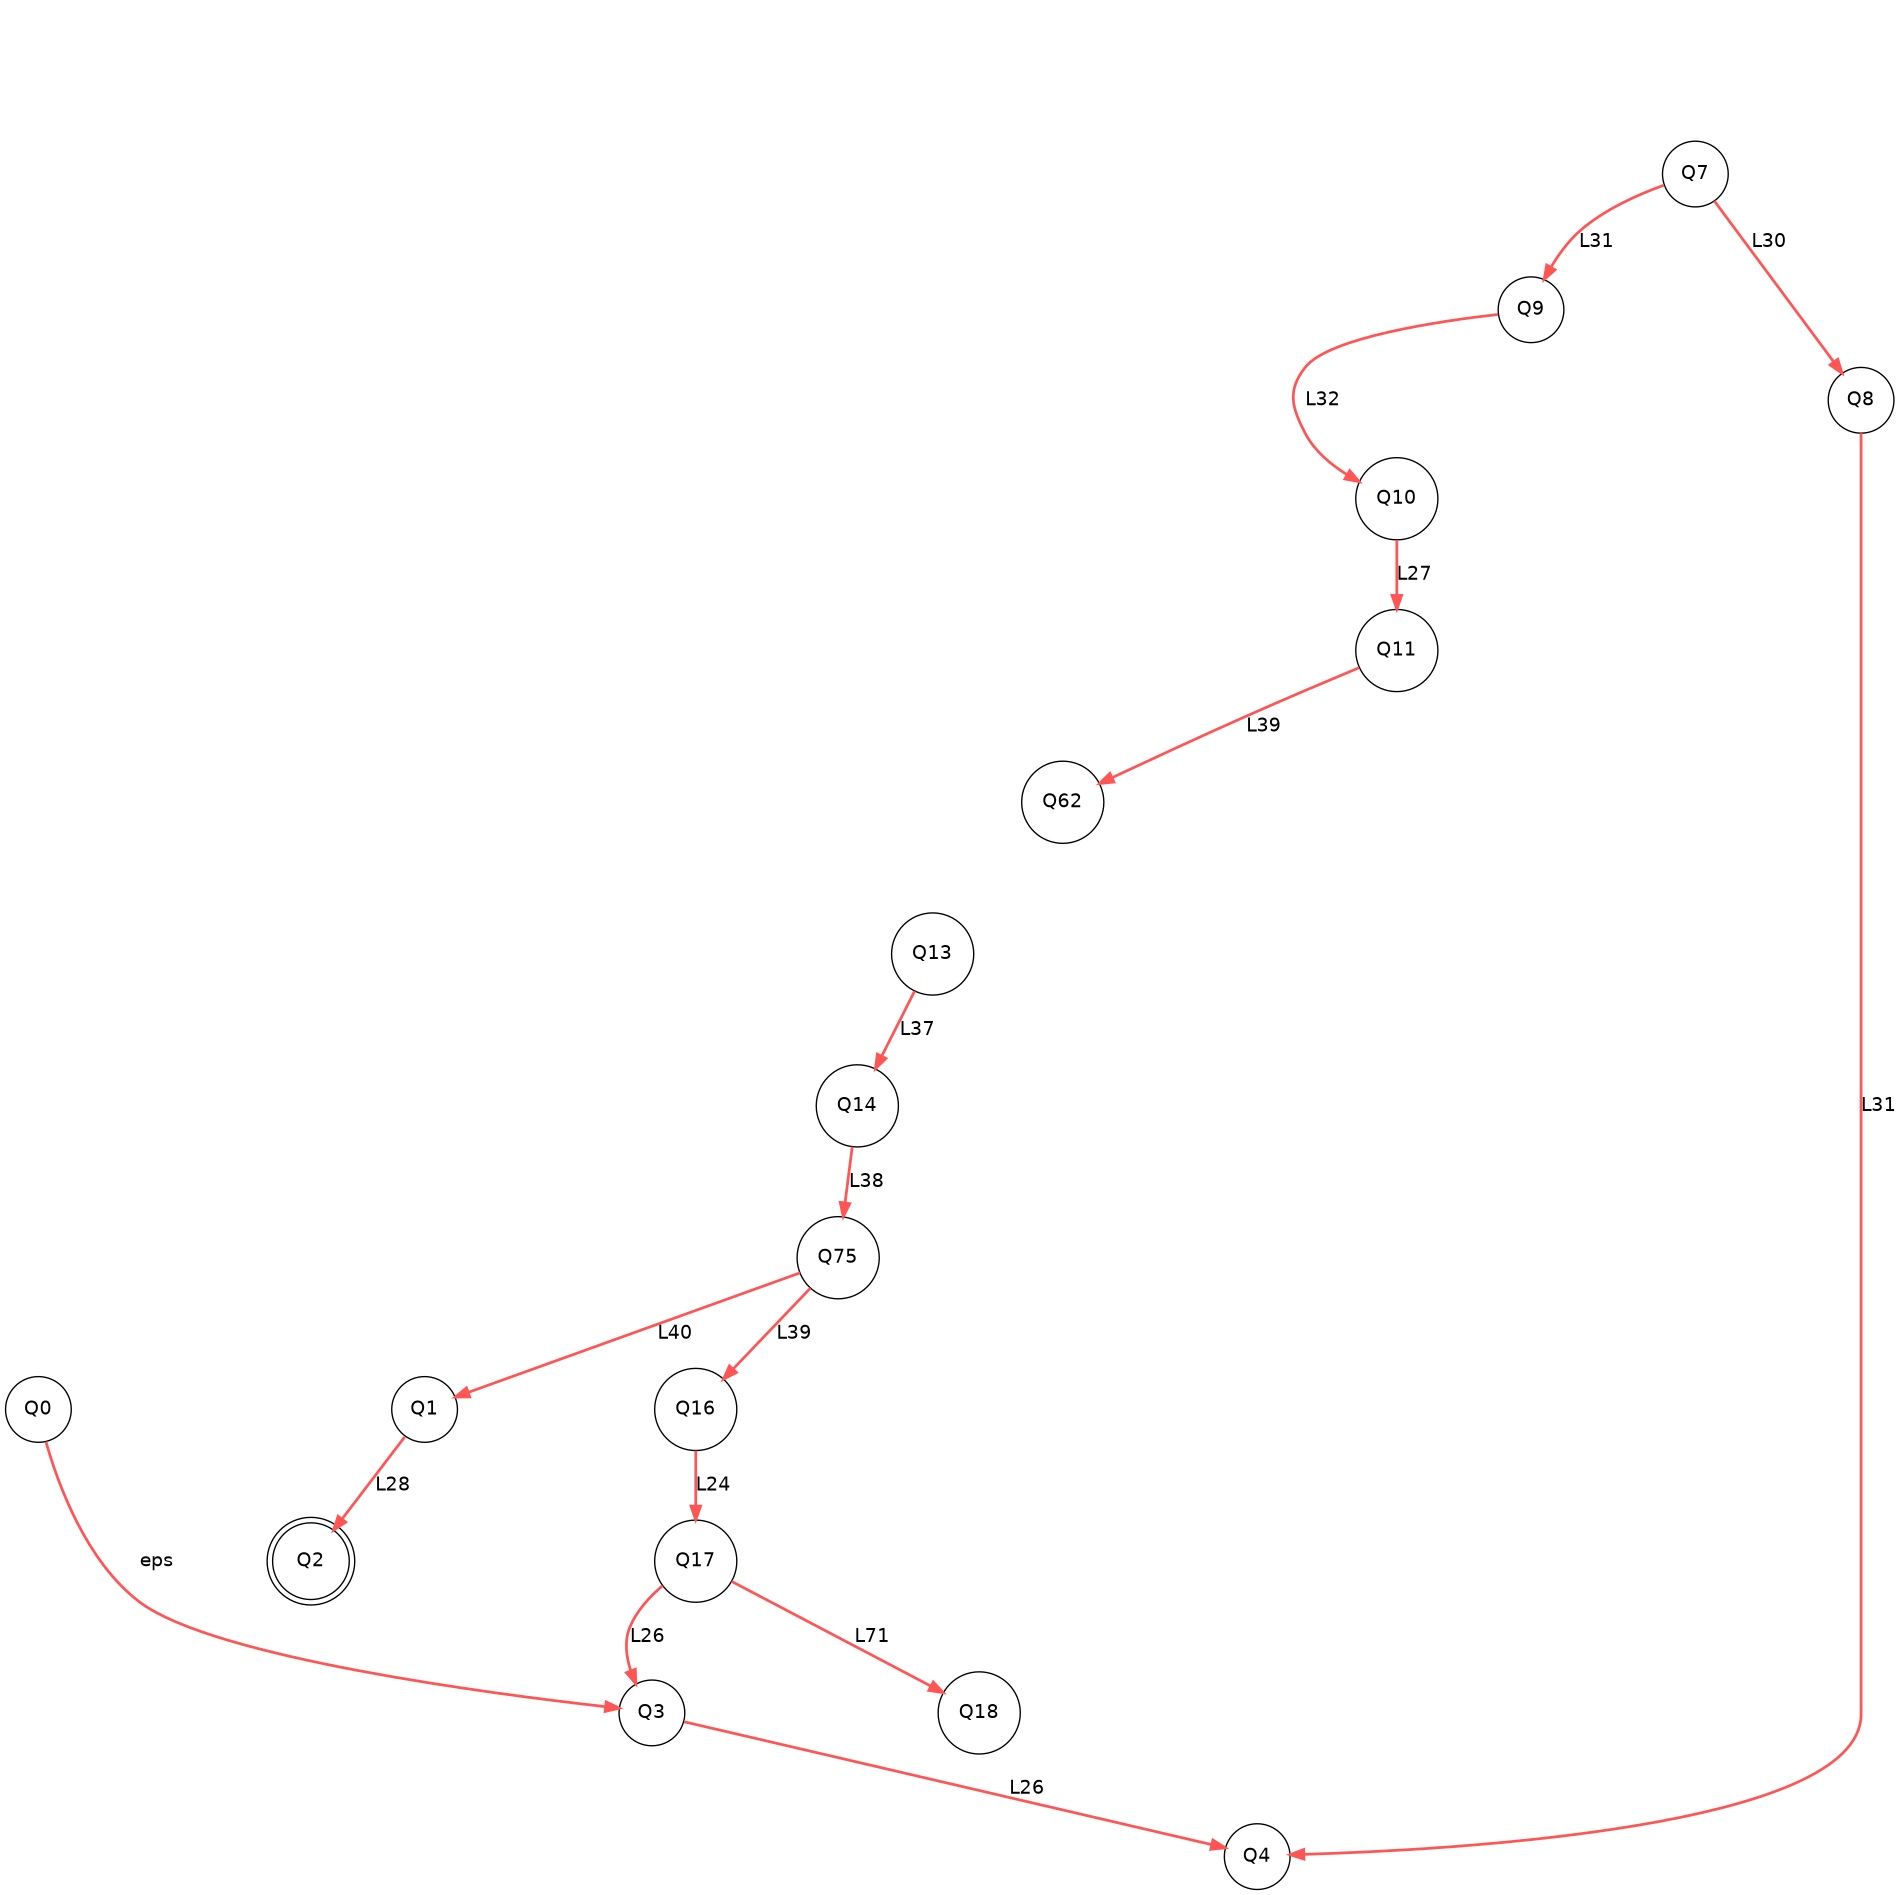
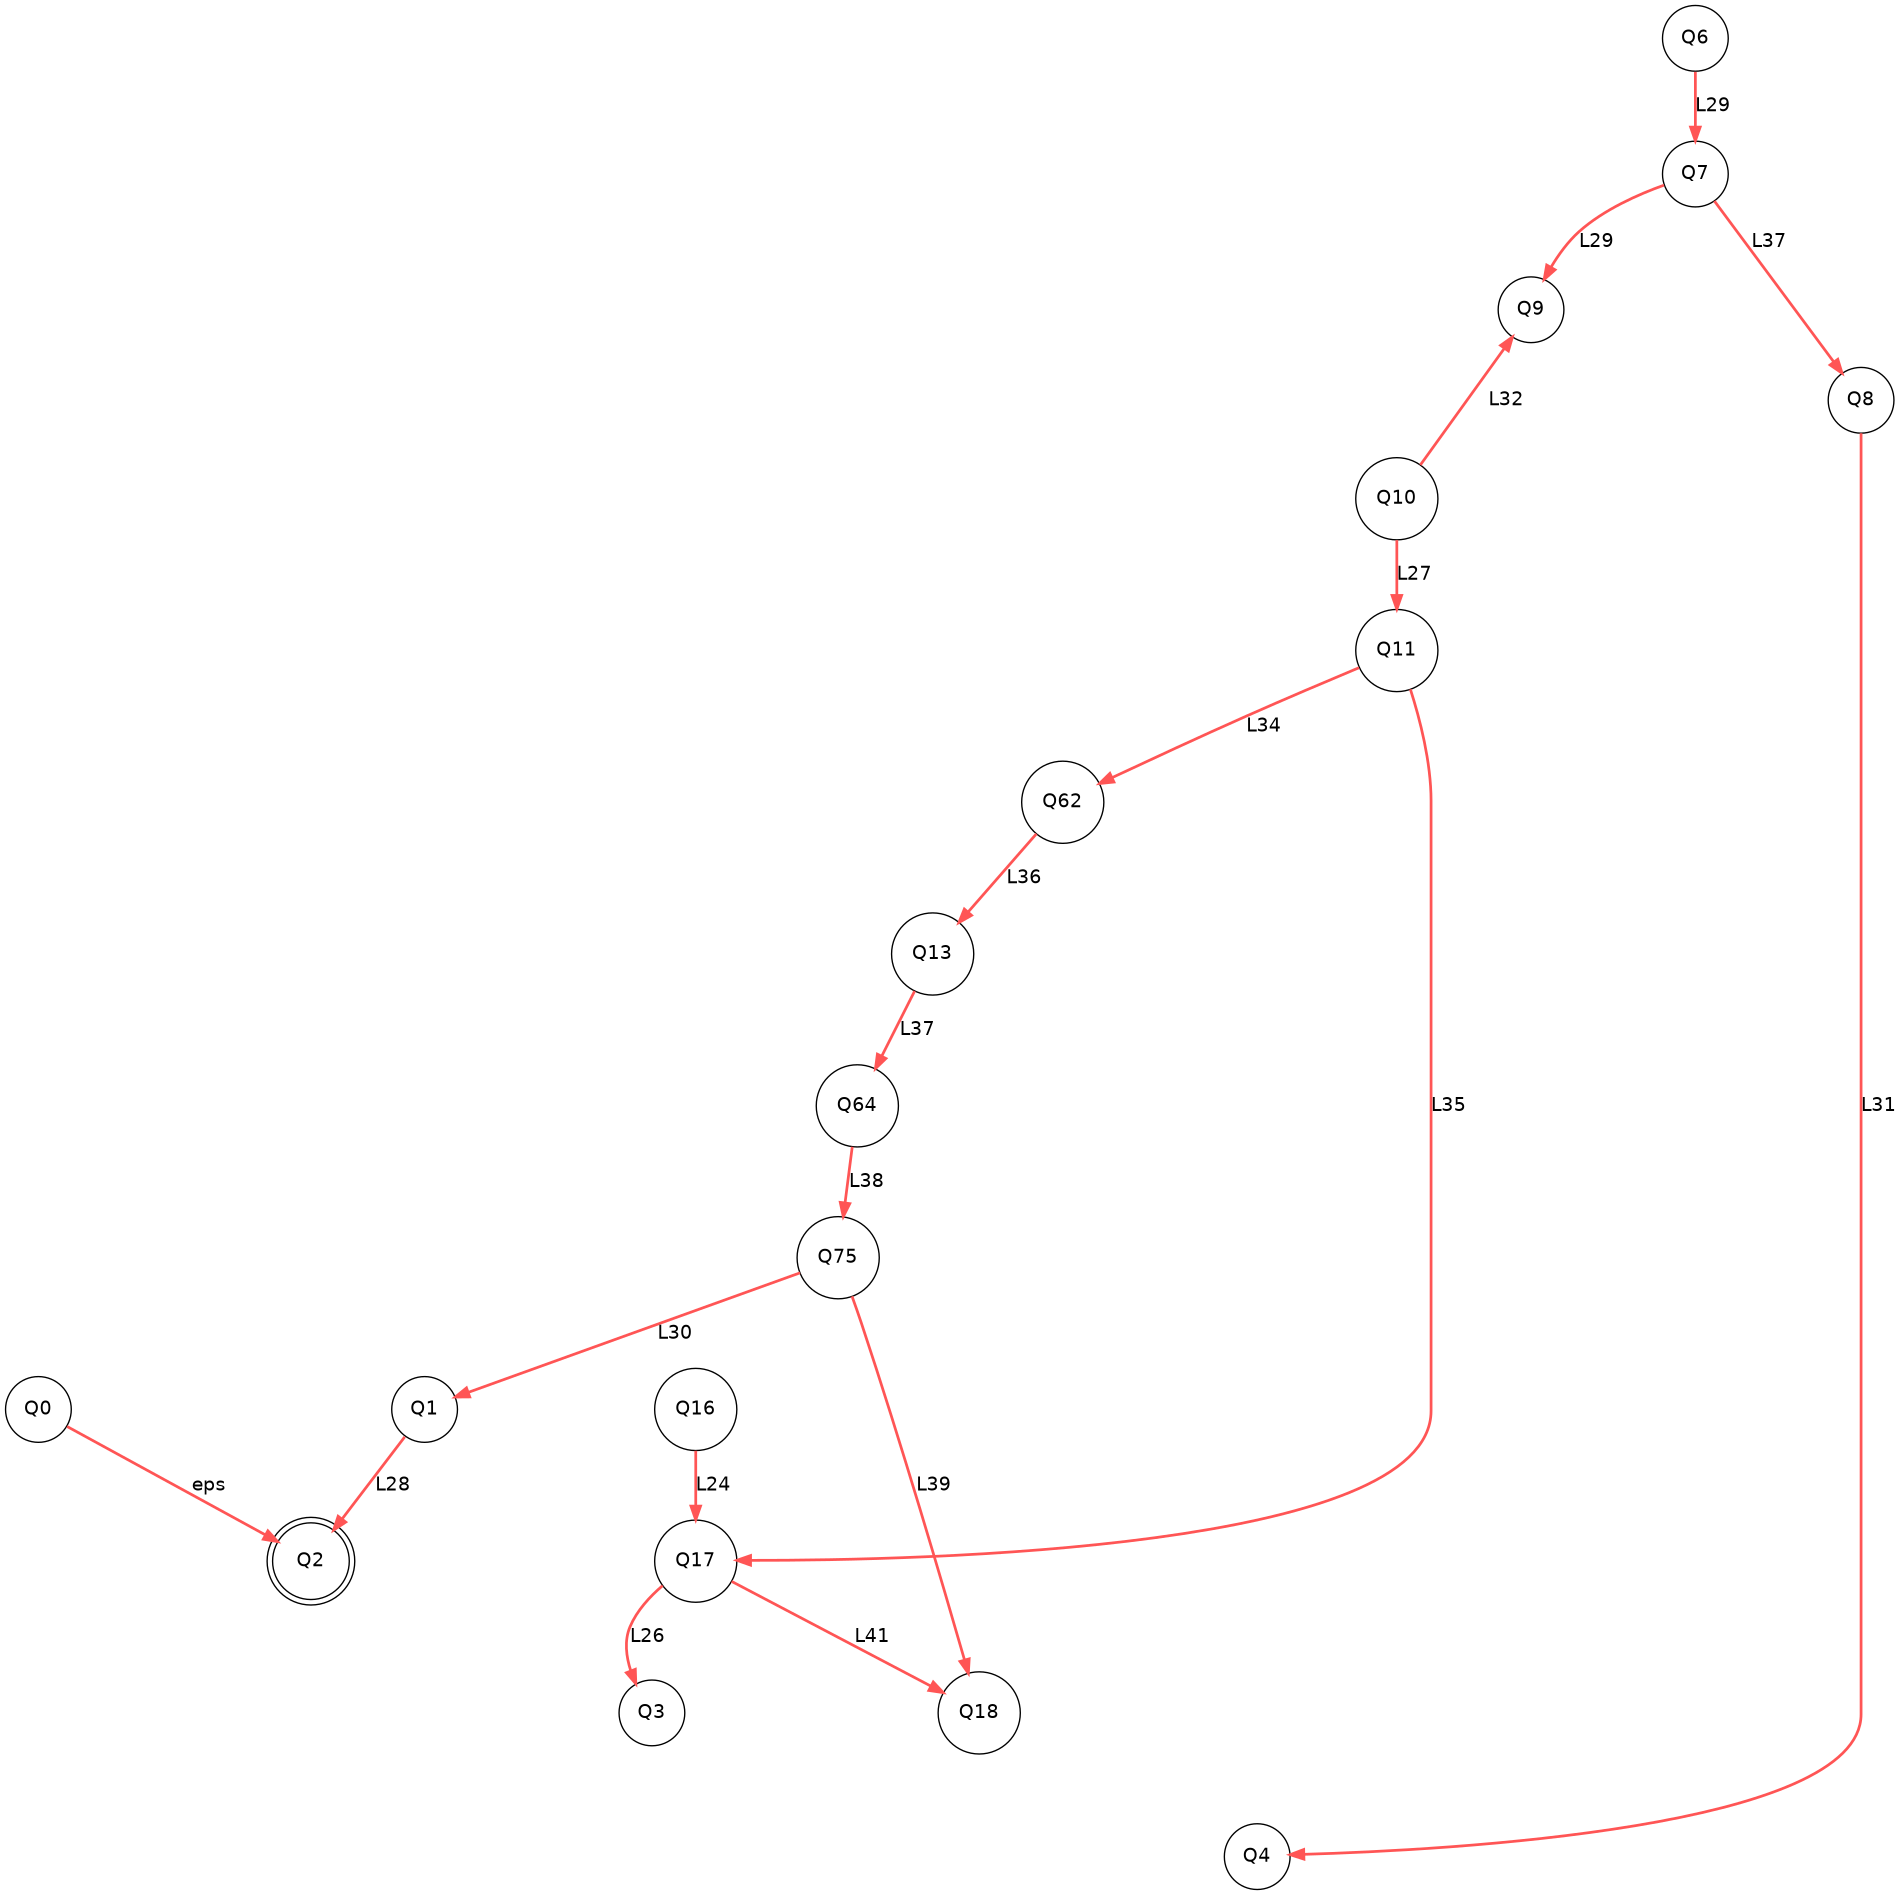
none -> (1695, 38)
(1597, 242) -> (1597, 242)
(1769, 242) -> (1769, 242)
(1335, 348) -> (1462, 407)
(1264, 726) -> (1264, 726)
none -> (1002, 873)
(857, 1106) -> (857, 1106)
(772, 1328) -> (910, 1477)
(675, 1334) -> (675, 1334)
none -> (1431, 1412)
(872, 1637) -> (872, 1637)
(275, 1653) -> (166, 1481)
(948, 1783) -> none
